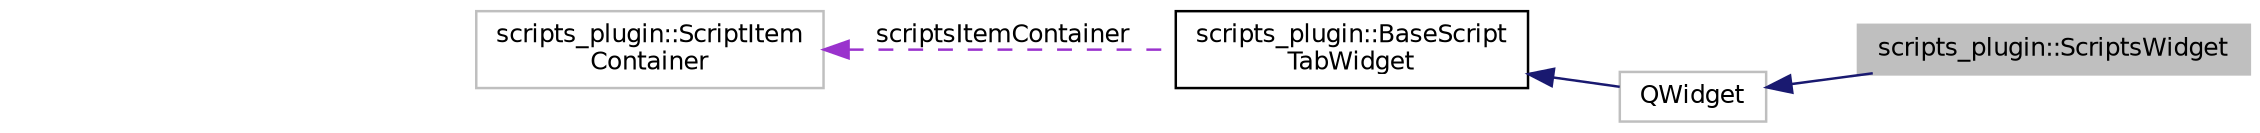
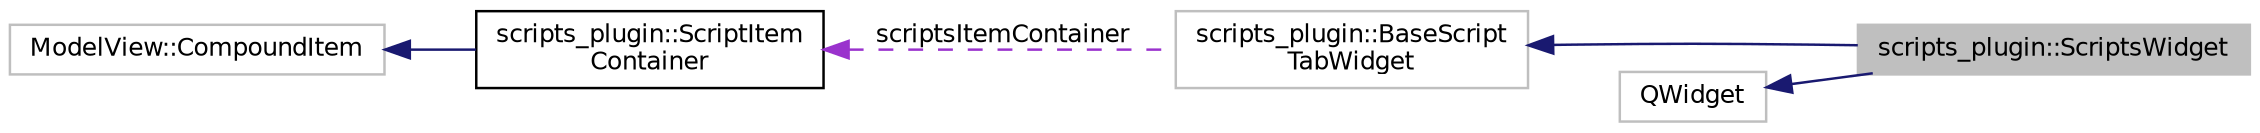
none -> (197, 50)
(650, 50) -> (650, 50)
(1352, 50) -> (1352, 50)
(1586, 82) -> (1706, 44)
